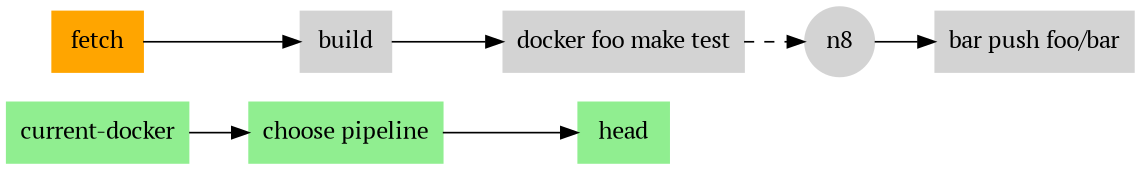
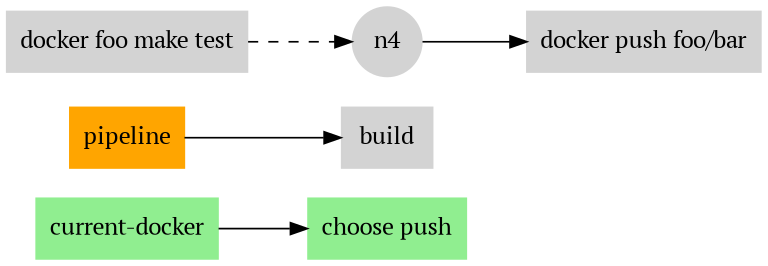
(98, 42) -> (127, 138)
(439, 42) -> none
(840, 42) -> (387, 42)
(1035, 42) -> (644, 42)
(346, 133) -> (387, 229)
(624, 133) -> none
